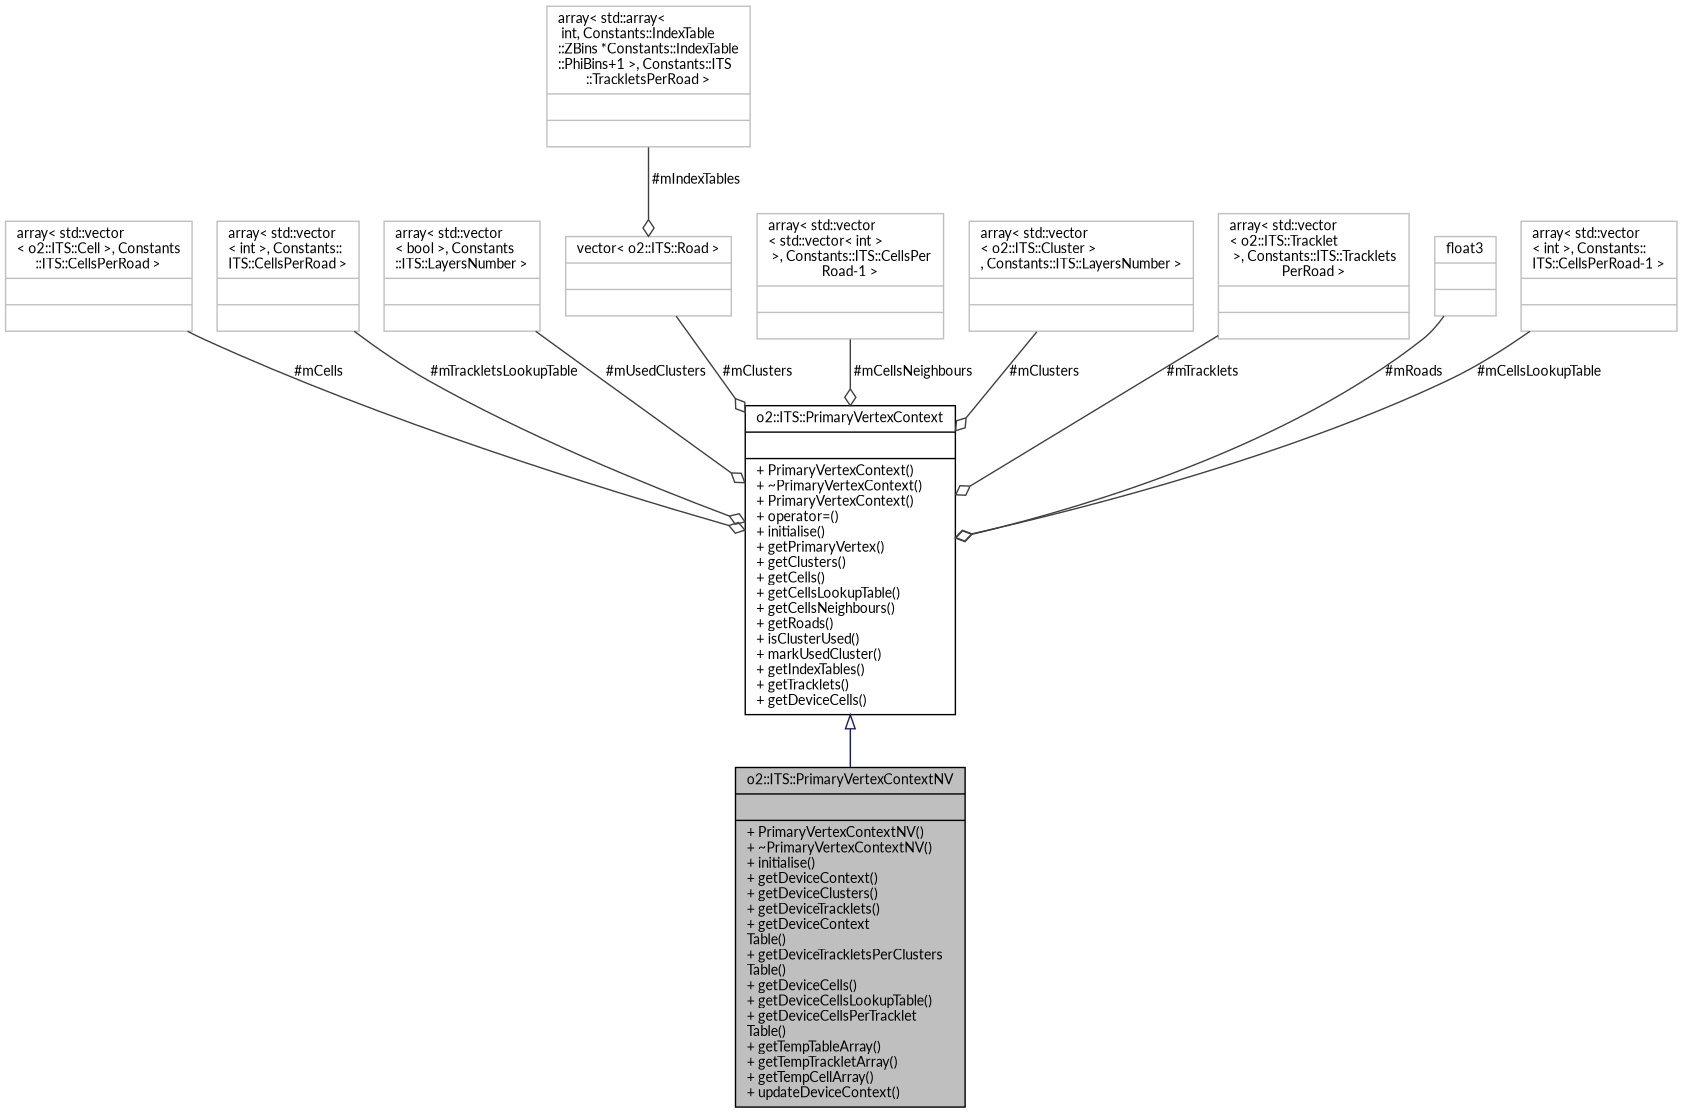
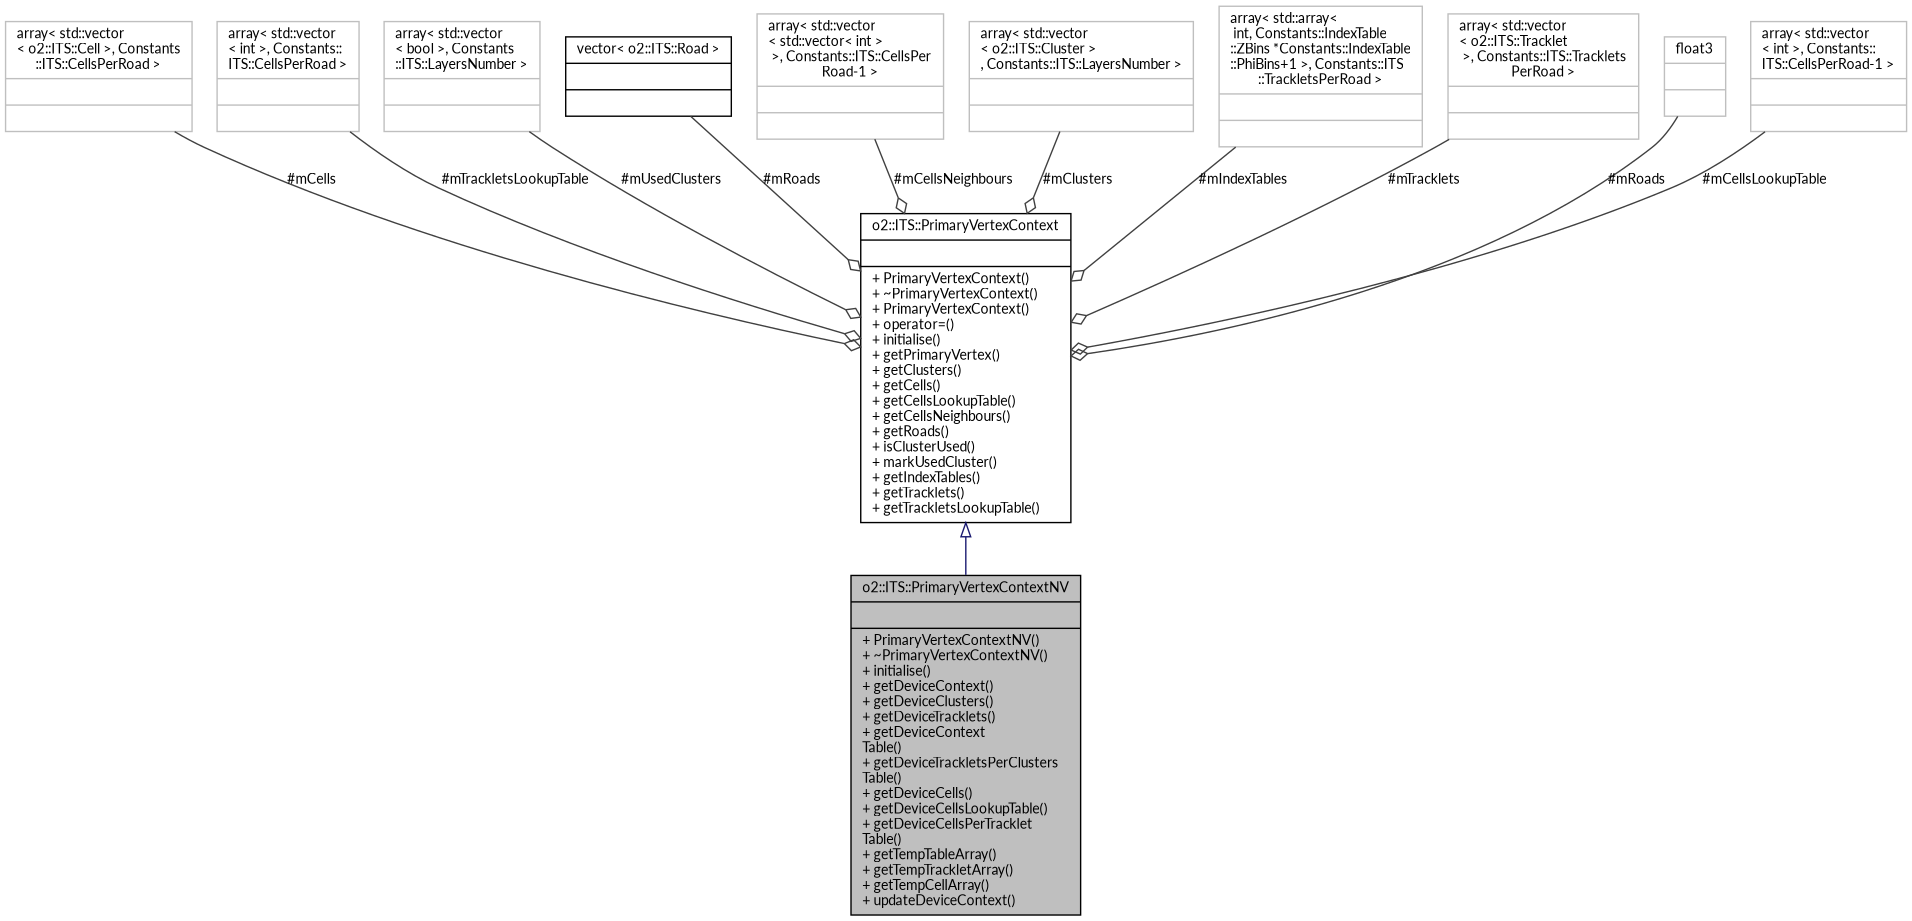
(649, 183) -> (1160, 209)
(649, 276) -> (649, 77)
(756, 372) -> (790, 180)
(812, 701) -> (956, 509)
